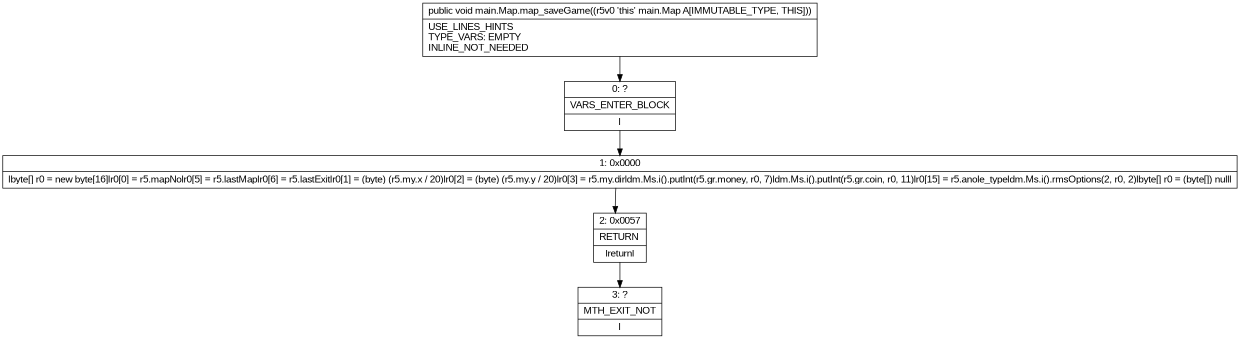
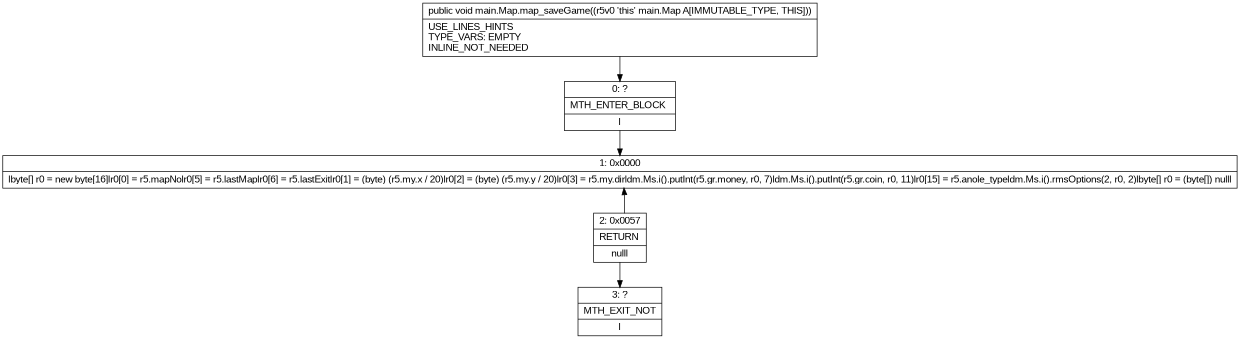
(620, 105) -> (618, 105)
(615, 197) -> (625, 204)
(620, 254) -> (620, 254)
